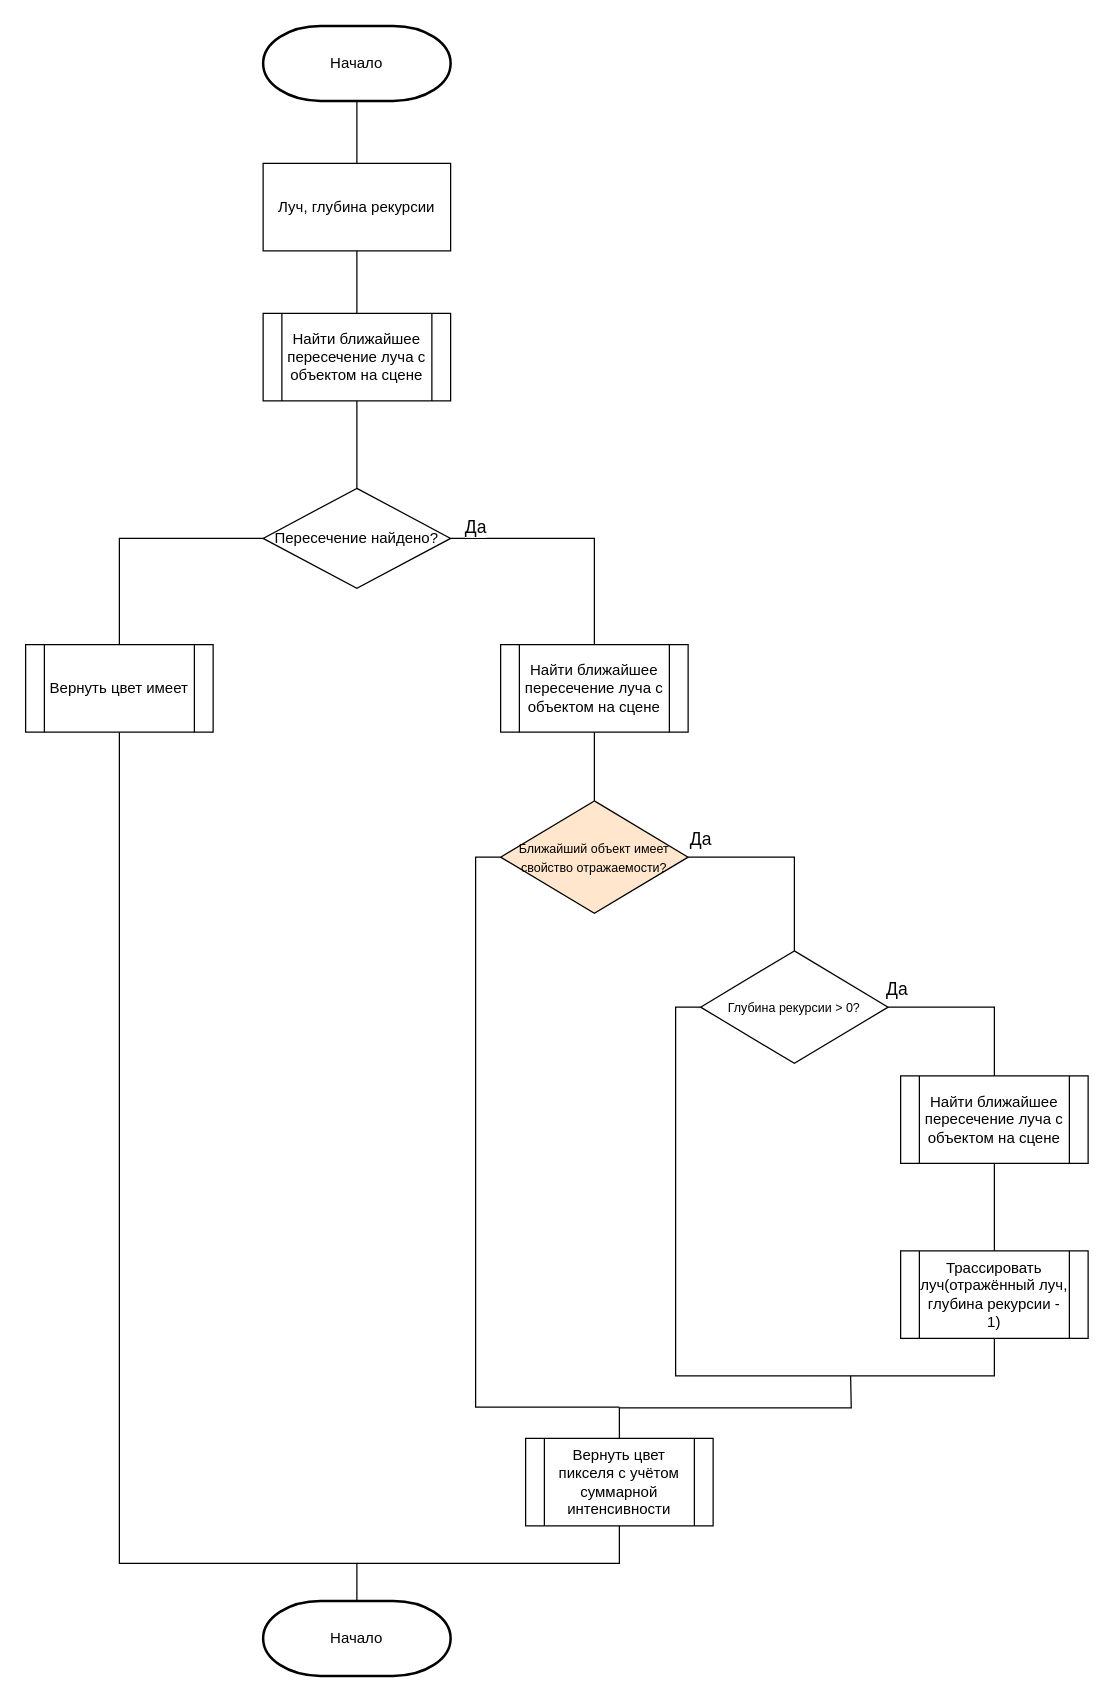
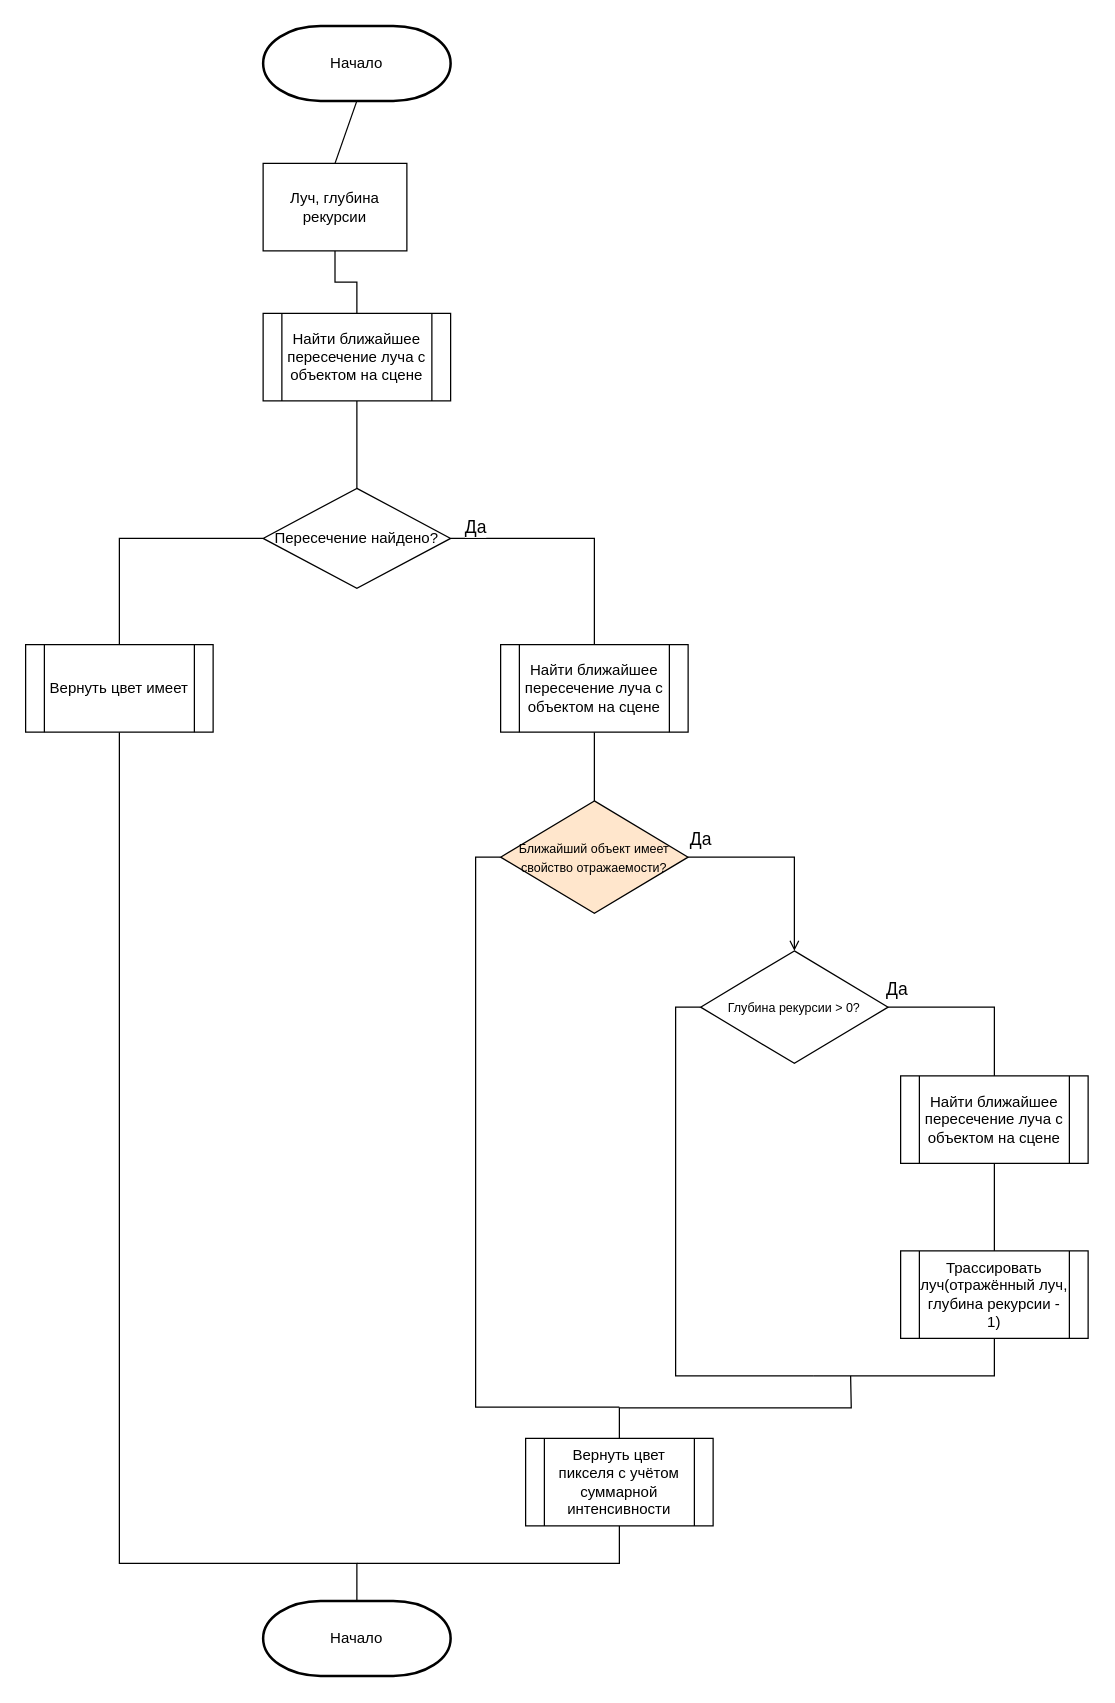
(357, 207) -> (335, 207)
(794, 946) -> (794, 945)
